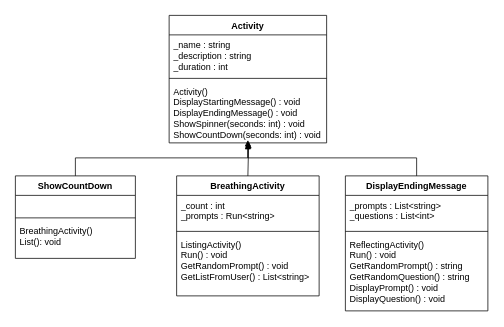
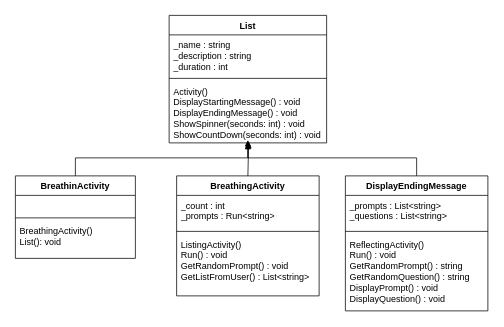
(248, 26) -> (248, 26)
(75, 187) -> (75, 187)
(403, 211) -> (406, 211)
